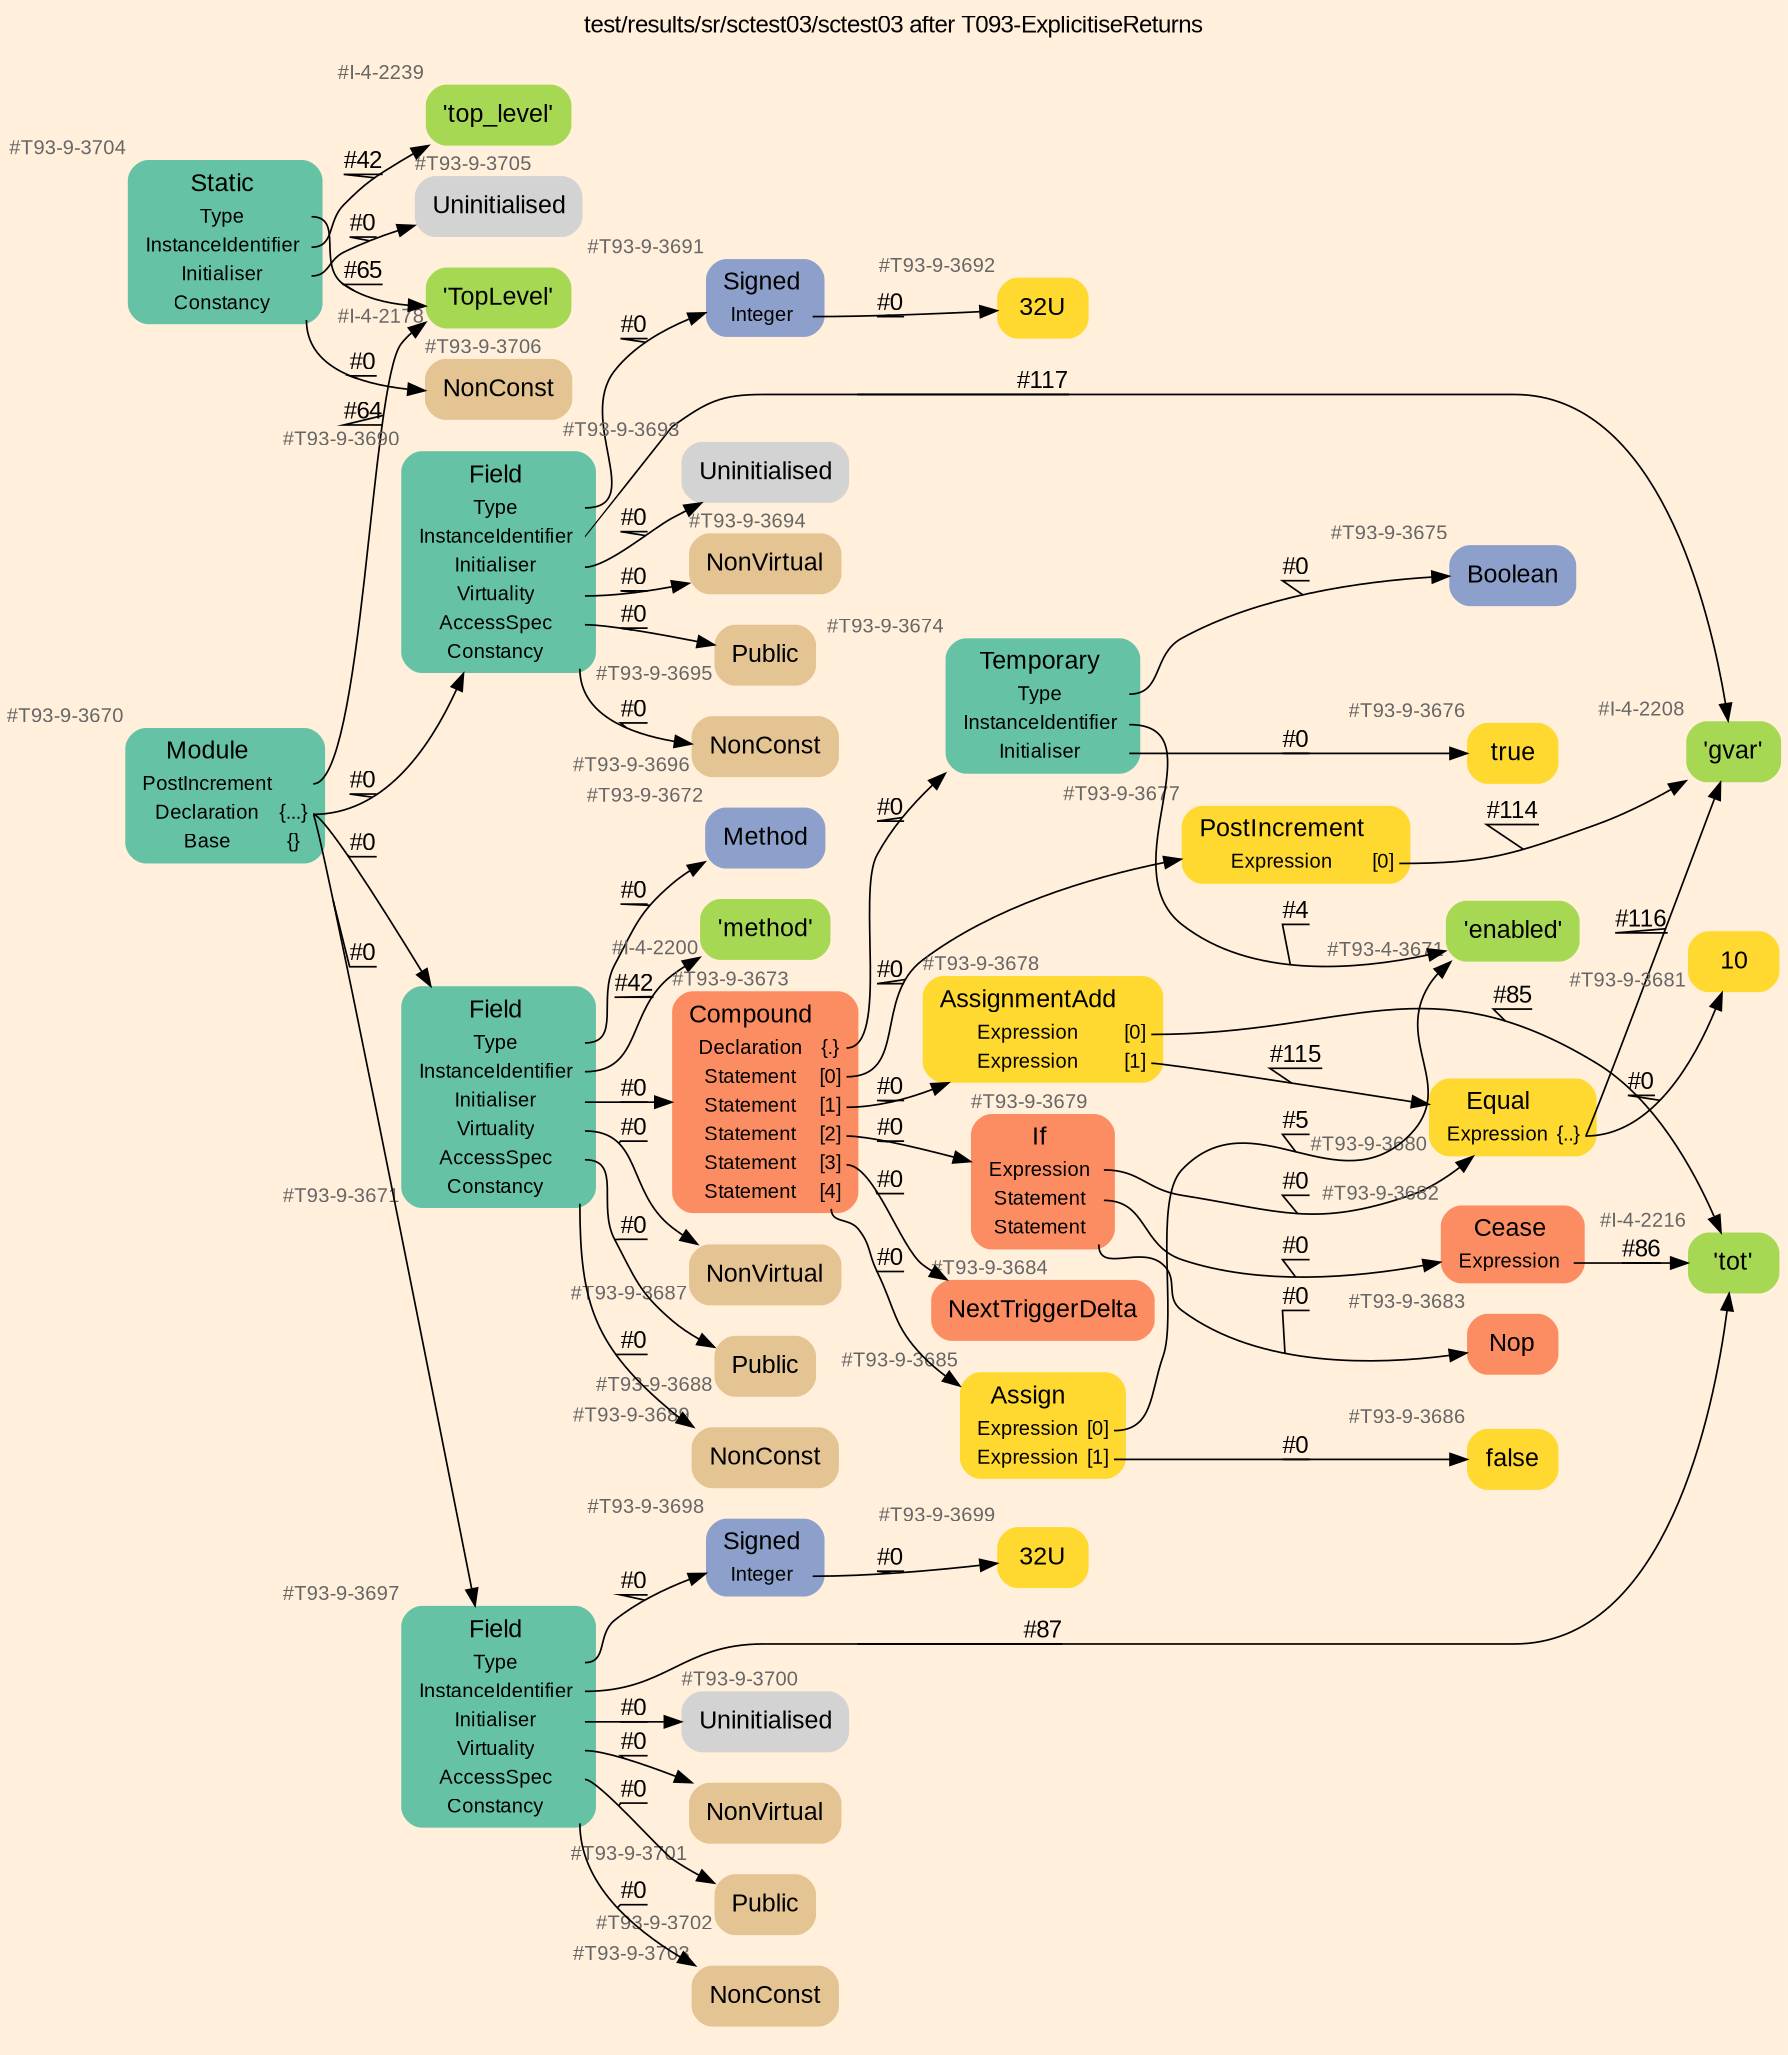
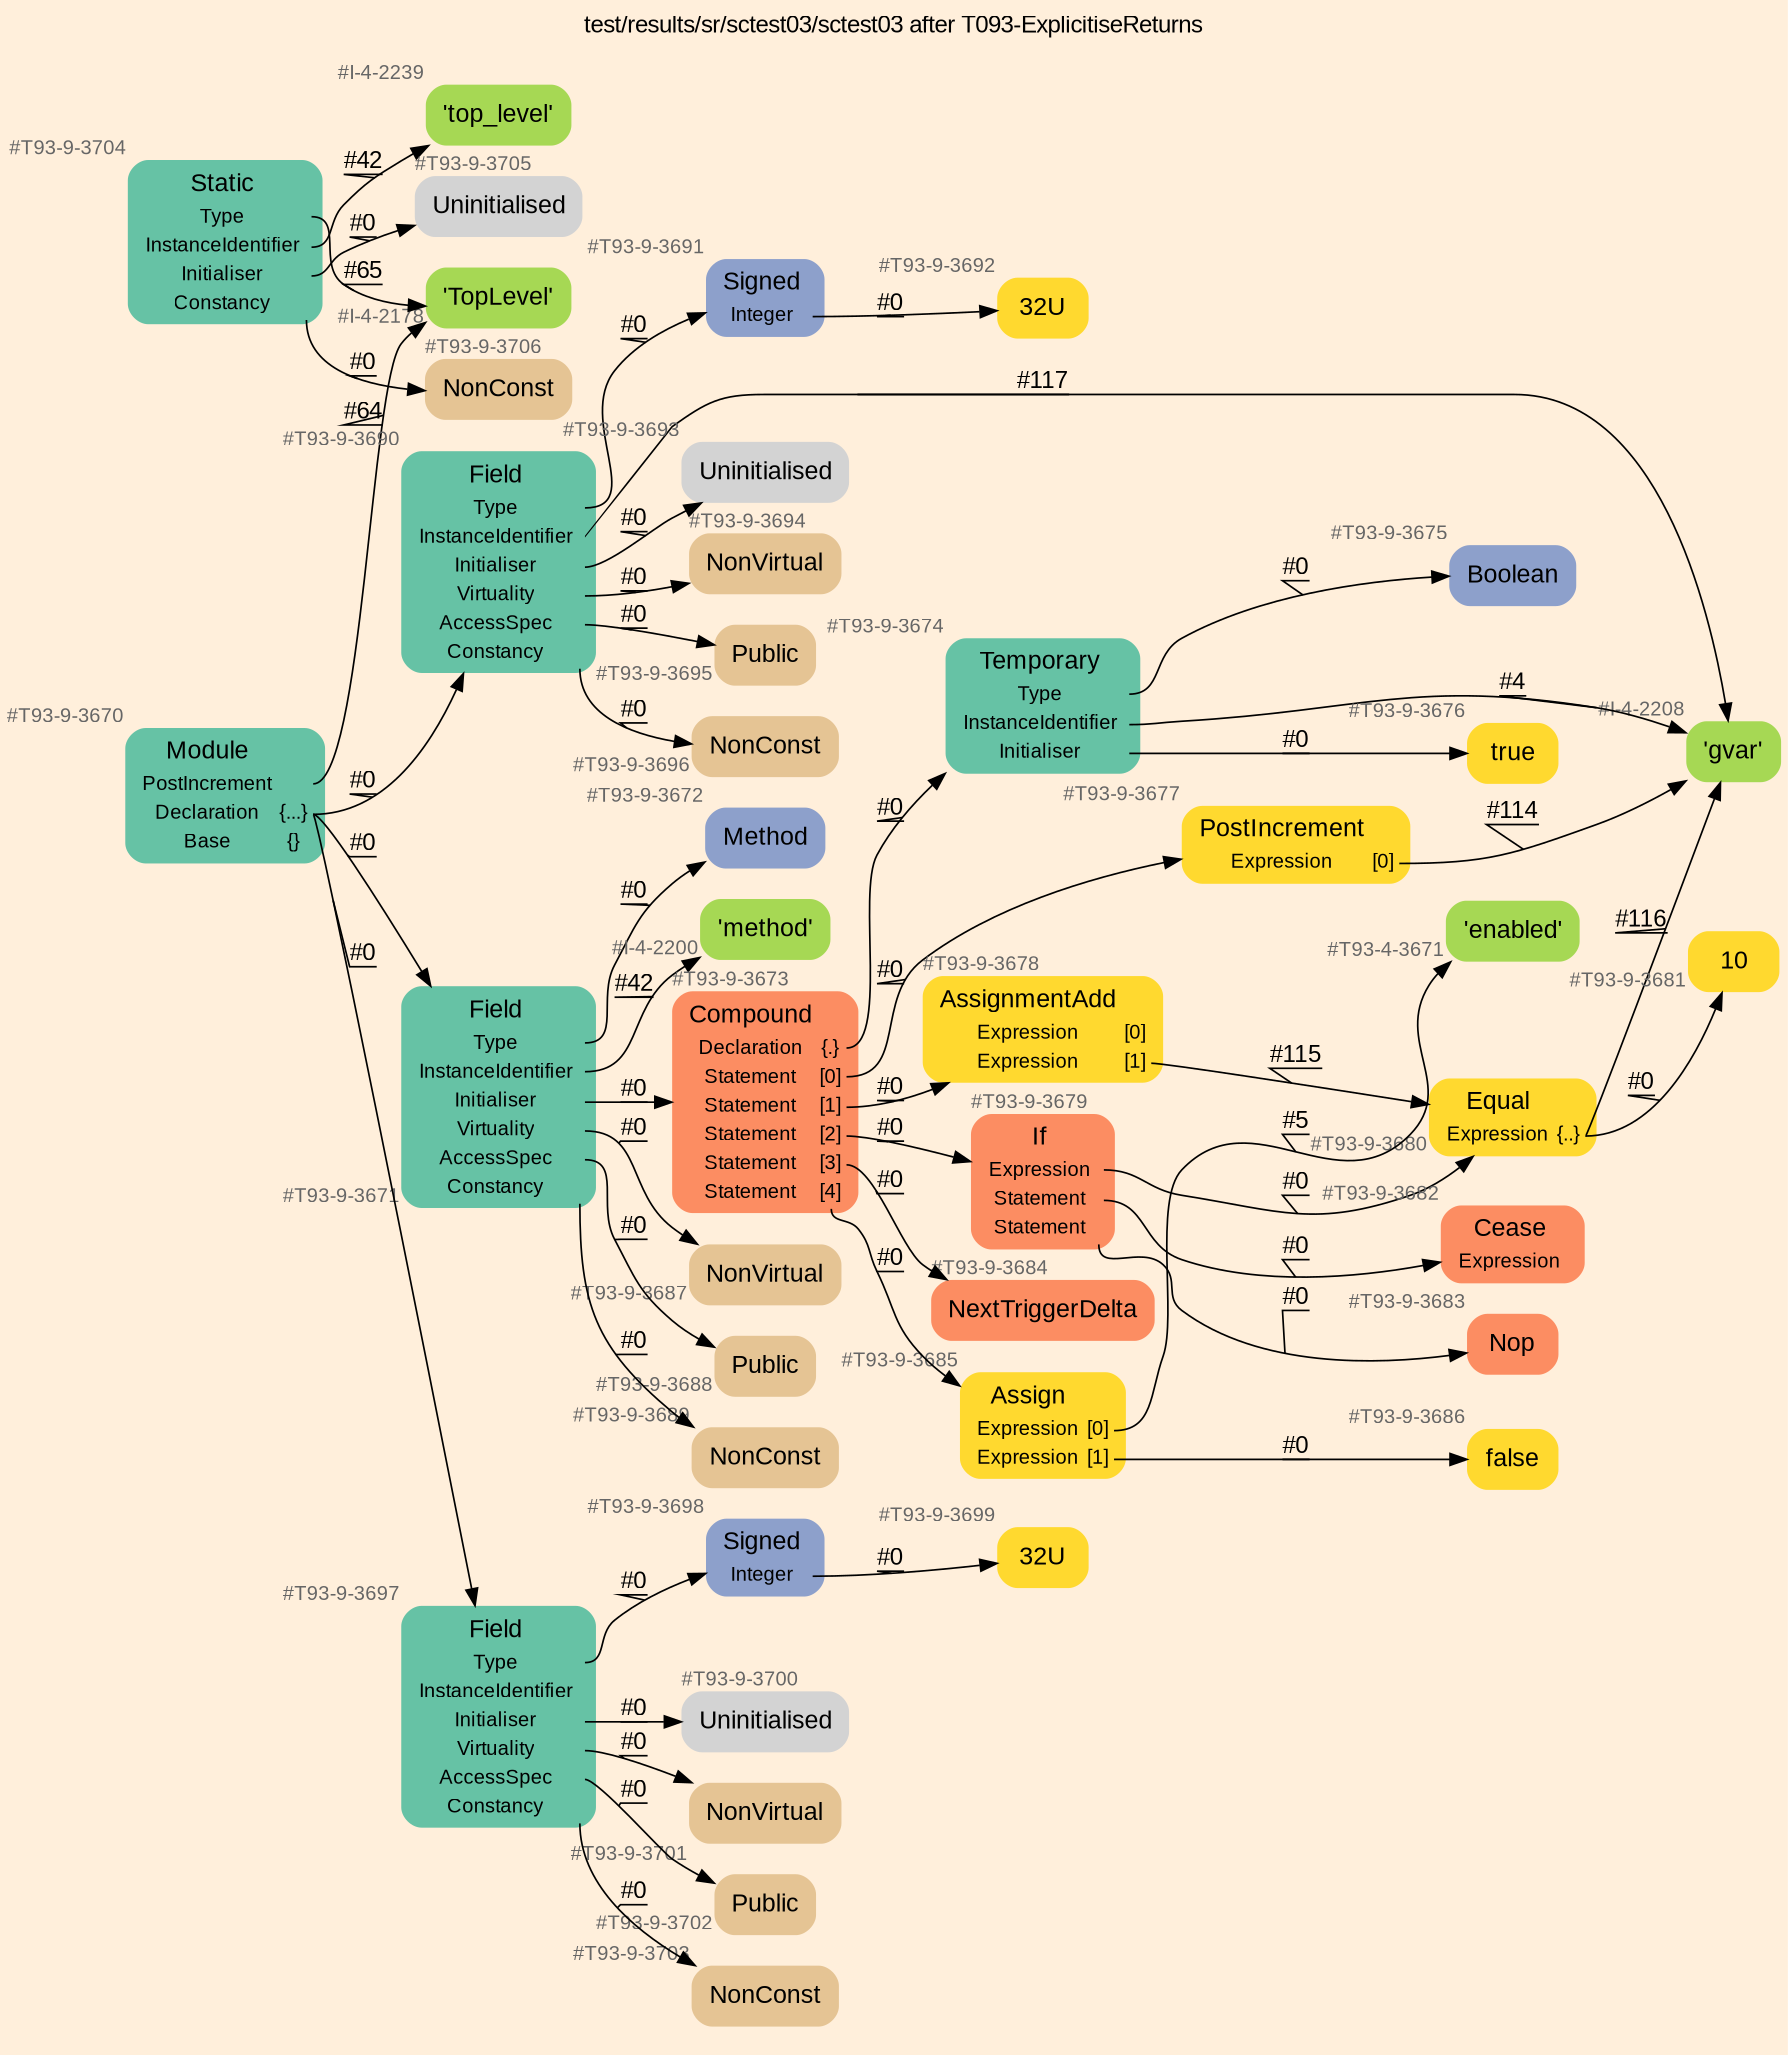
(1192, 931) -> (1400, 699)
(1734, 1263) -> none
